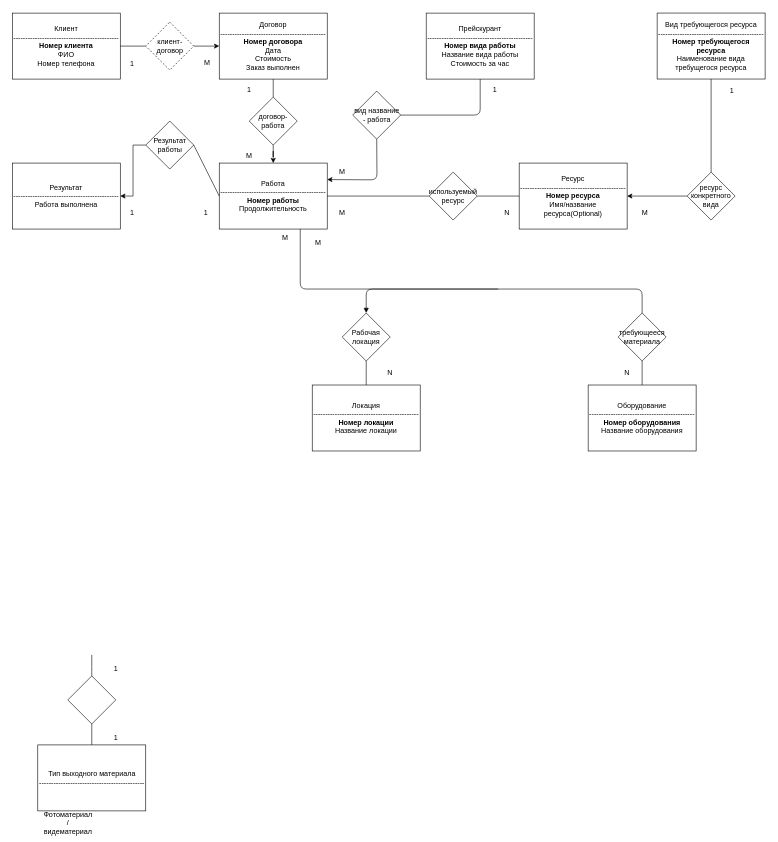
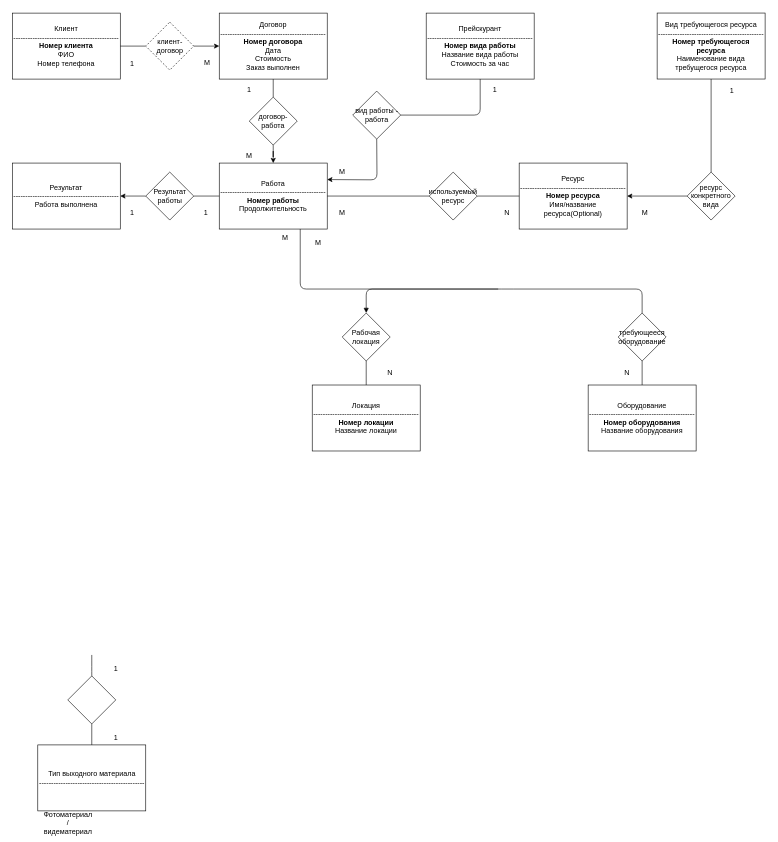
(377, 115) -> (377, 115)
(170, 145) -> (170, 196)
(642, 337) -> (642, 337)
